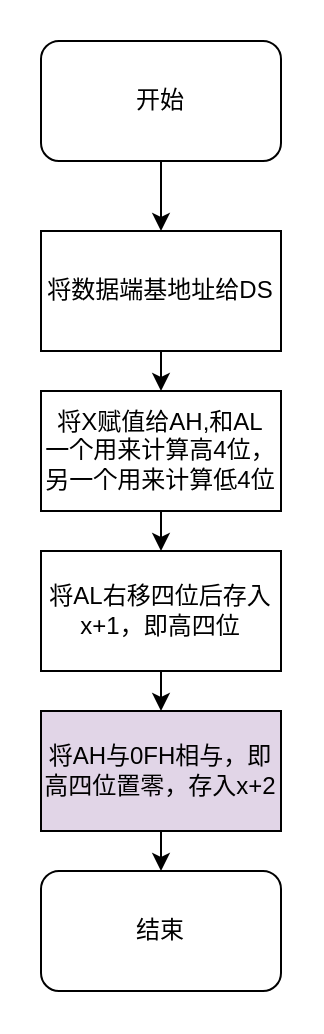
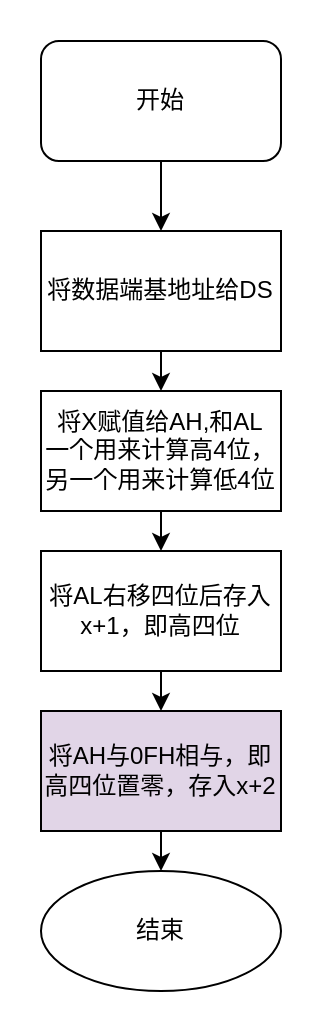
(161, 931) -> (161, 931)
